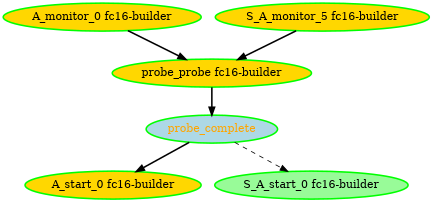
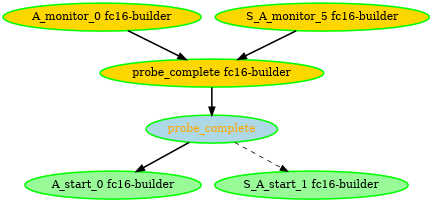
(212, 73) -> (212, 73)
(113, 185) -> (113, 185)
(311, 185) -> (311, 185)
